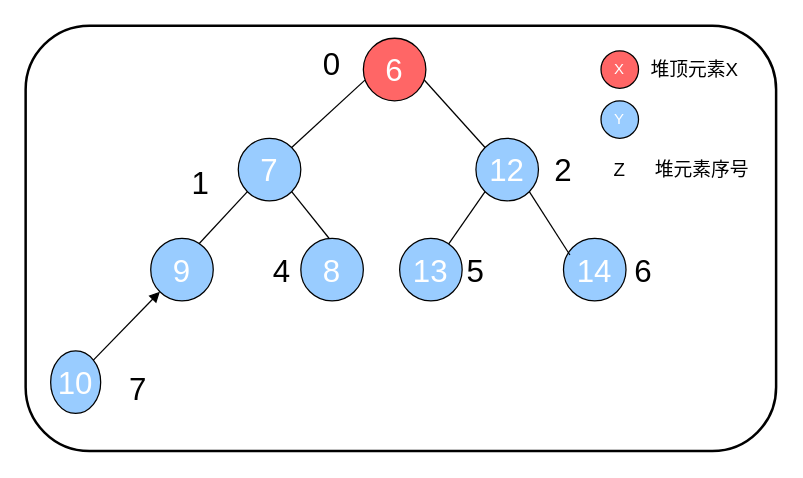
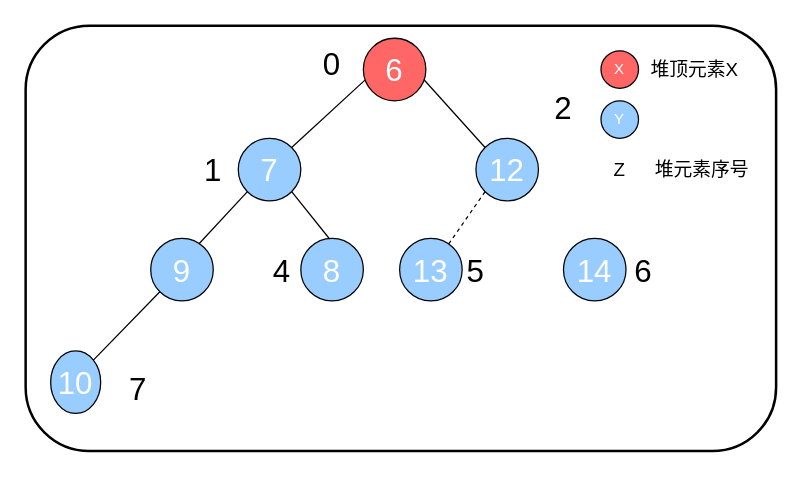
(563, 169) -> (563, 107)
(201, 182) -> (213, 169)
(467, 217) -> (467, 217)
(549, 223) -> none
(151, 300) -> (155, 297)
